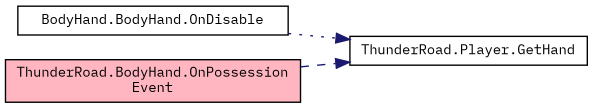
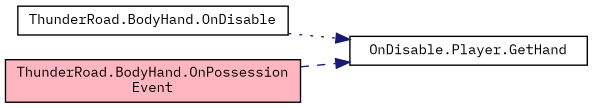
(153, 21) -> (153, 21)
(469, 51) -> (469, 51)
